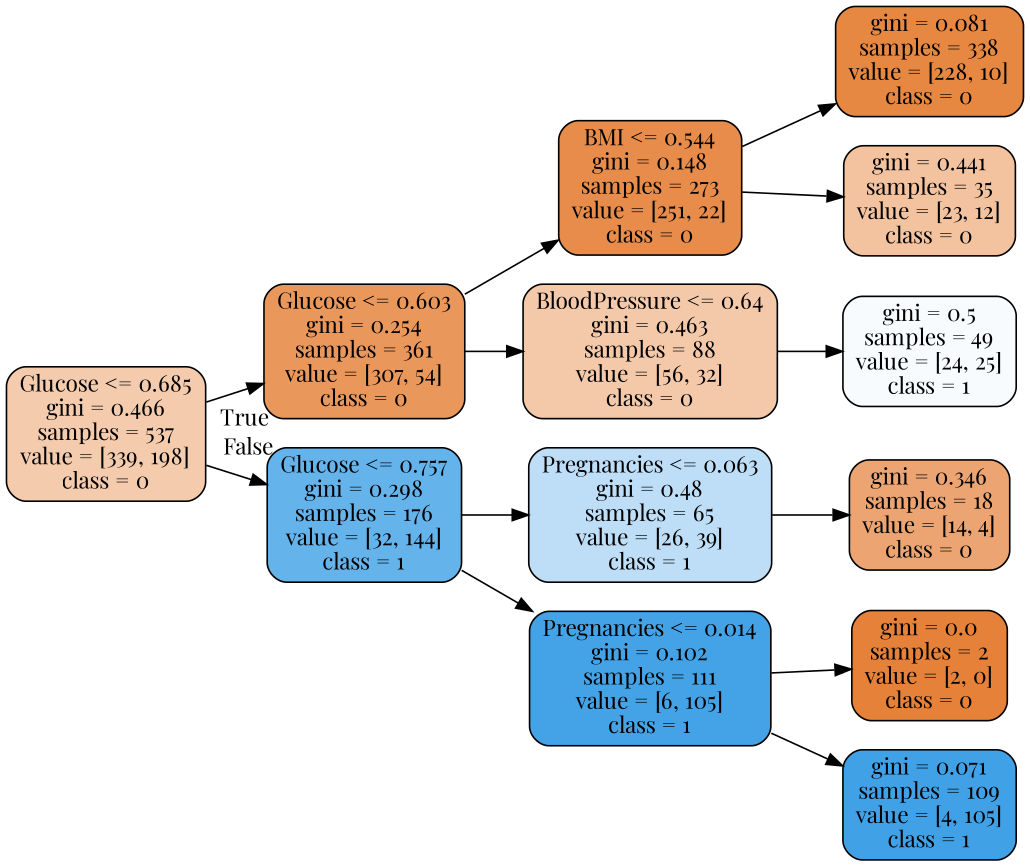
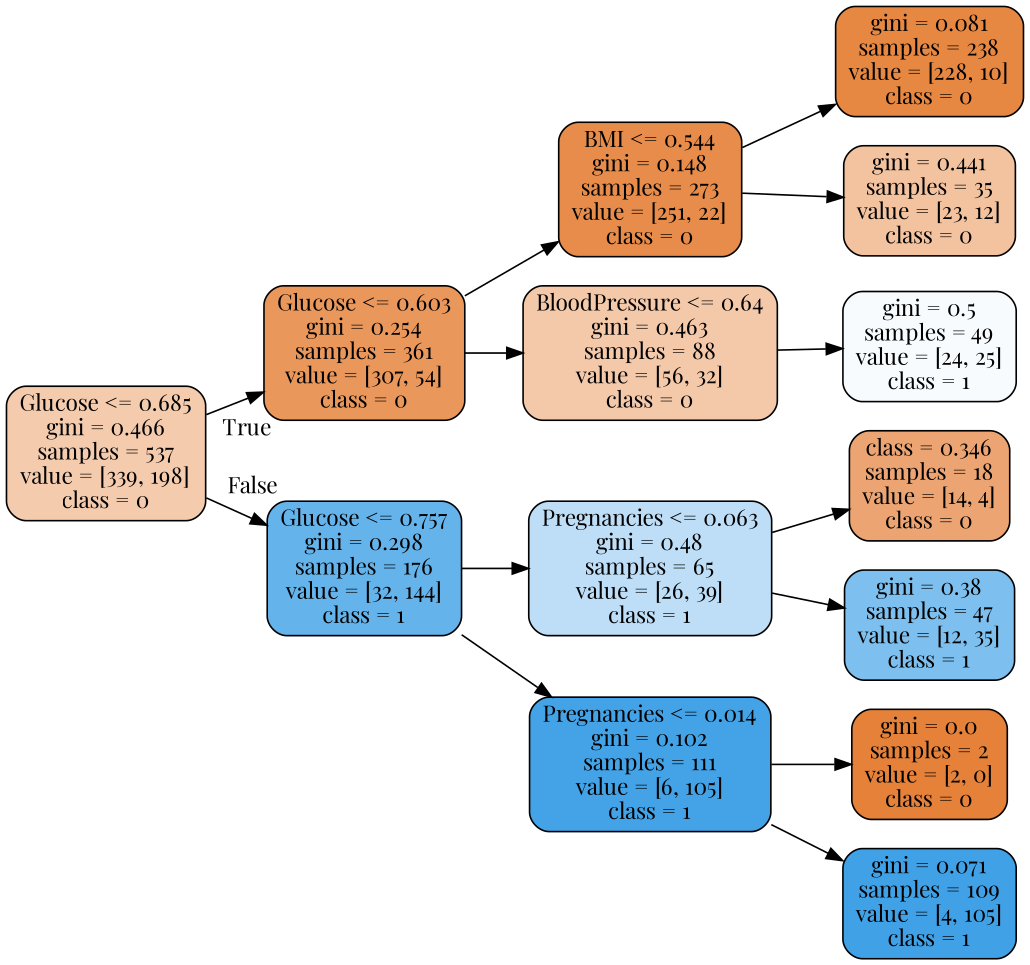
(930, 62) -> (930, 62)
(930, 515) -> (930, 486)
none -> (930, 625)
